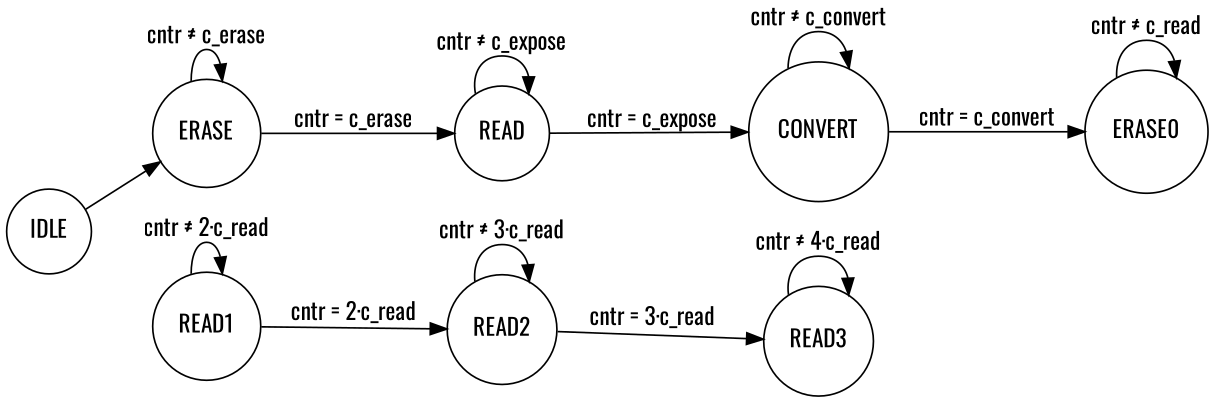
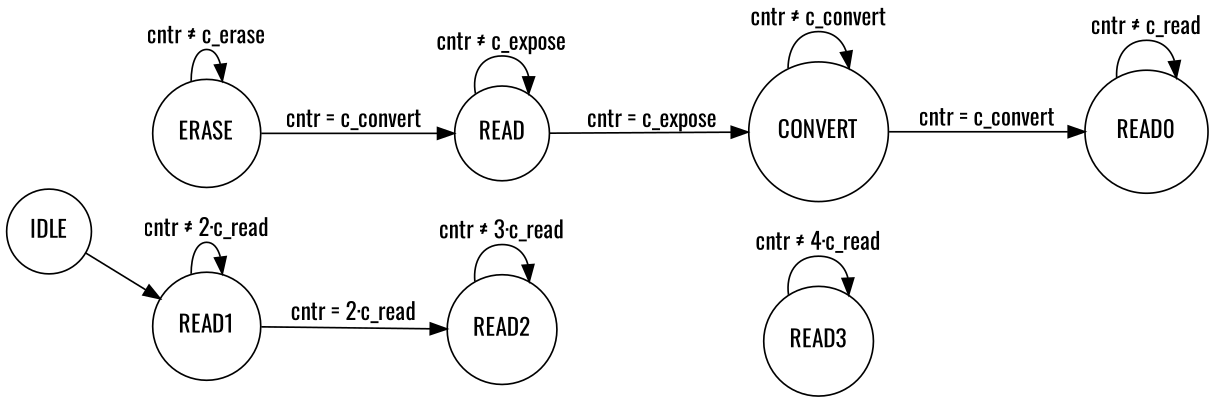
(354, 121) -> (354, 121)
(1147, 132) -> (1147, 132)
(116, 190) -> (116, 271)
(652, 335) -> none
